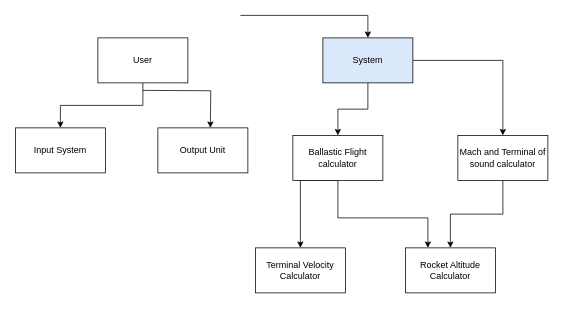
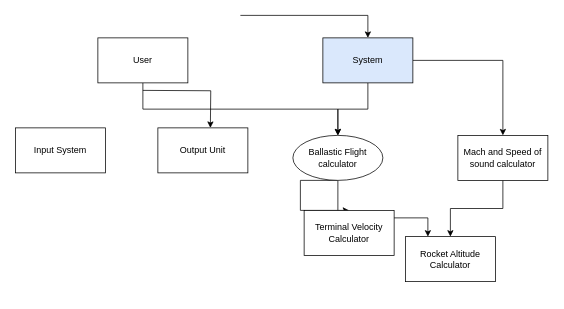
(95, 105) -> (236, 109)
(338, 158) -> (338, 158)
(503, 158) -> (503, 158)
(300, 270) -> (349, 233)
(450, 270) -> (450, 259)
